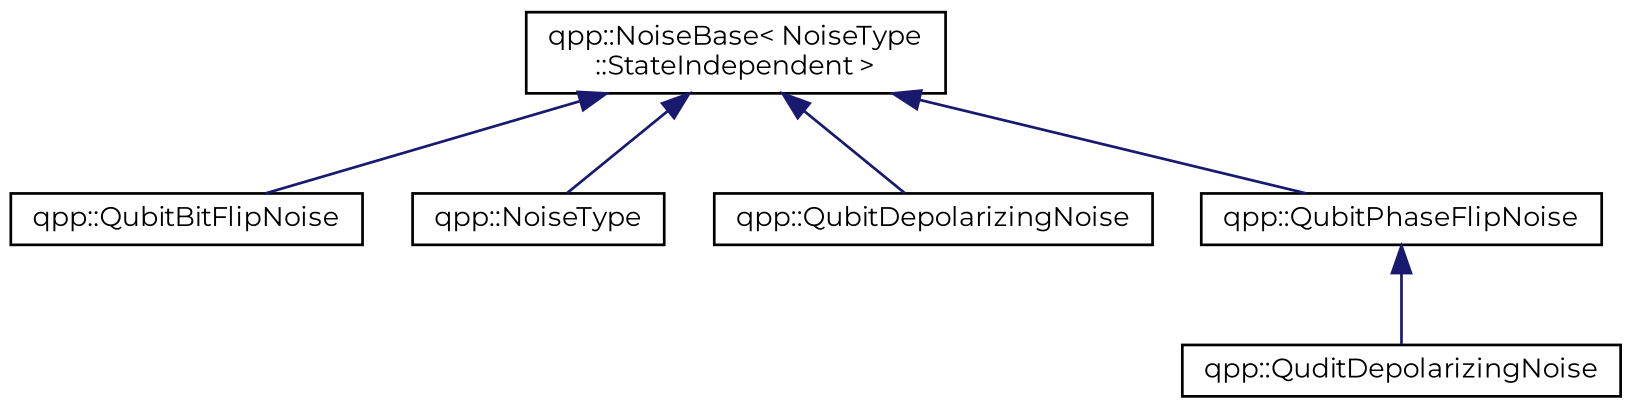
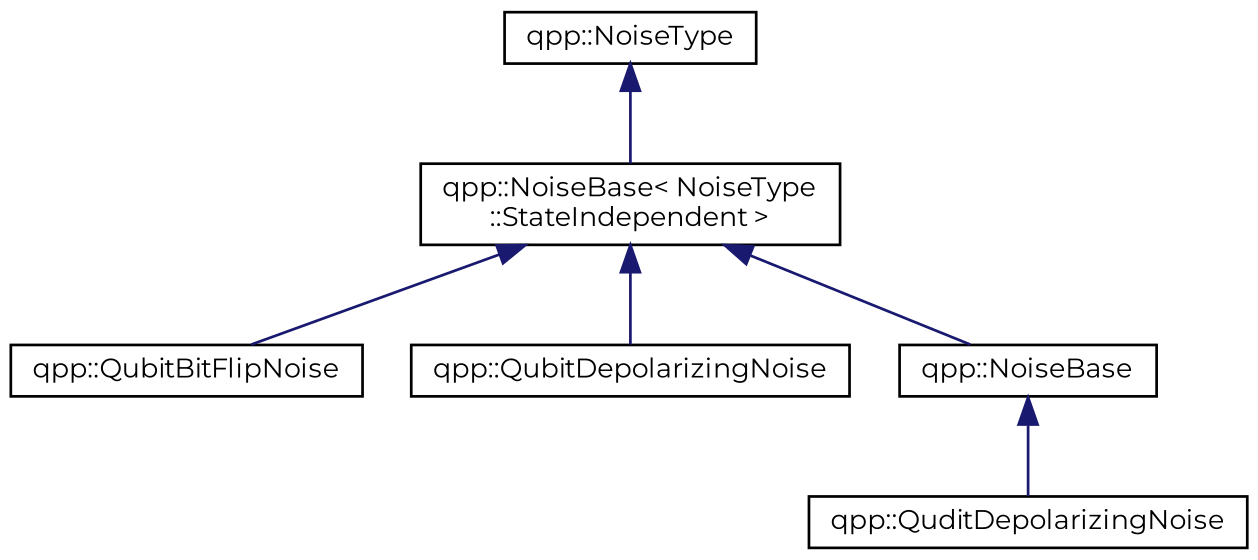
(617, 152) -> (630, 127)
(1401, 219) -> (1028, 371)
